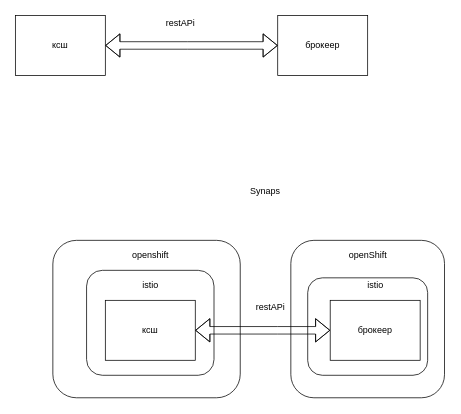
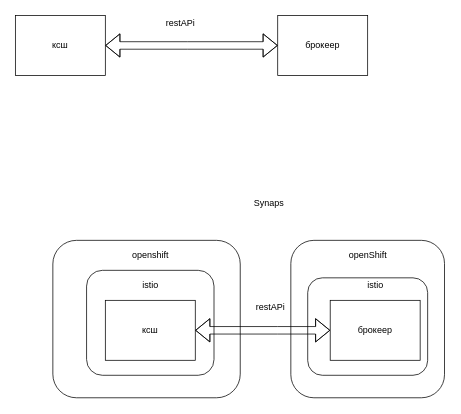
(265, 192) -> (269, 203)
